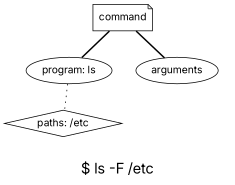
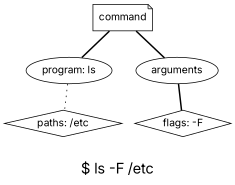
none -> (183, 123)
